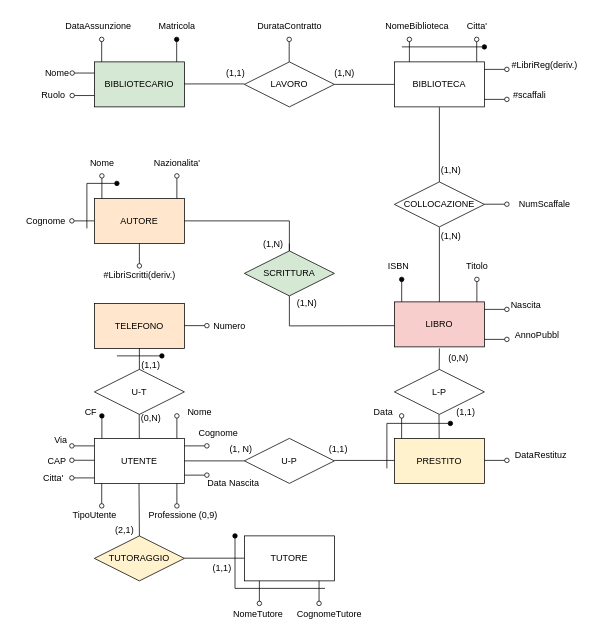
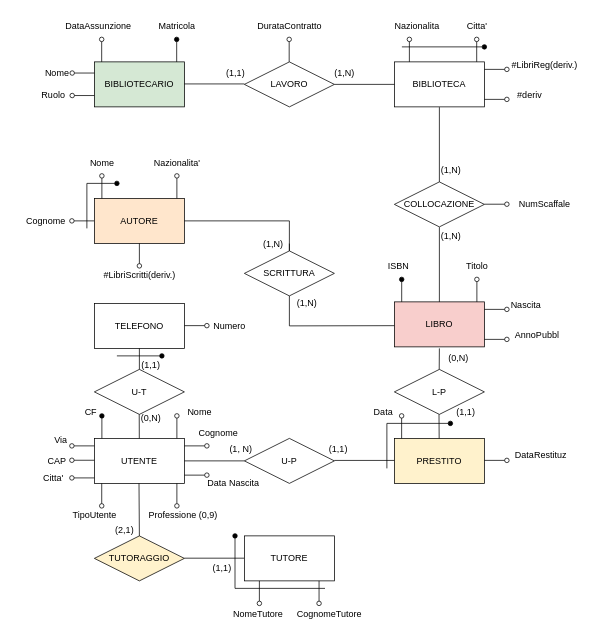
(417, 27) -> (417, 27)
(530, 96) -> (530, 96)
(289, 273) -> (289, 273)
(139, 326) -> (139, 326)
